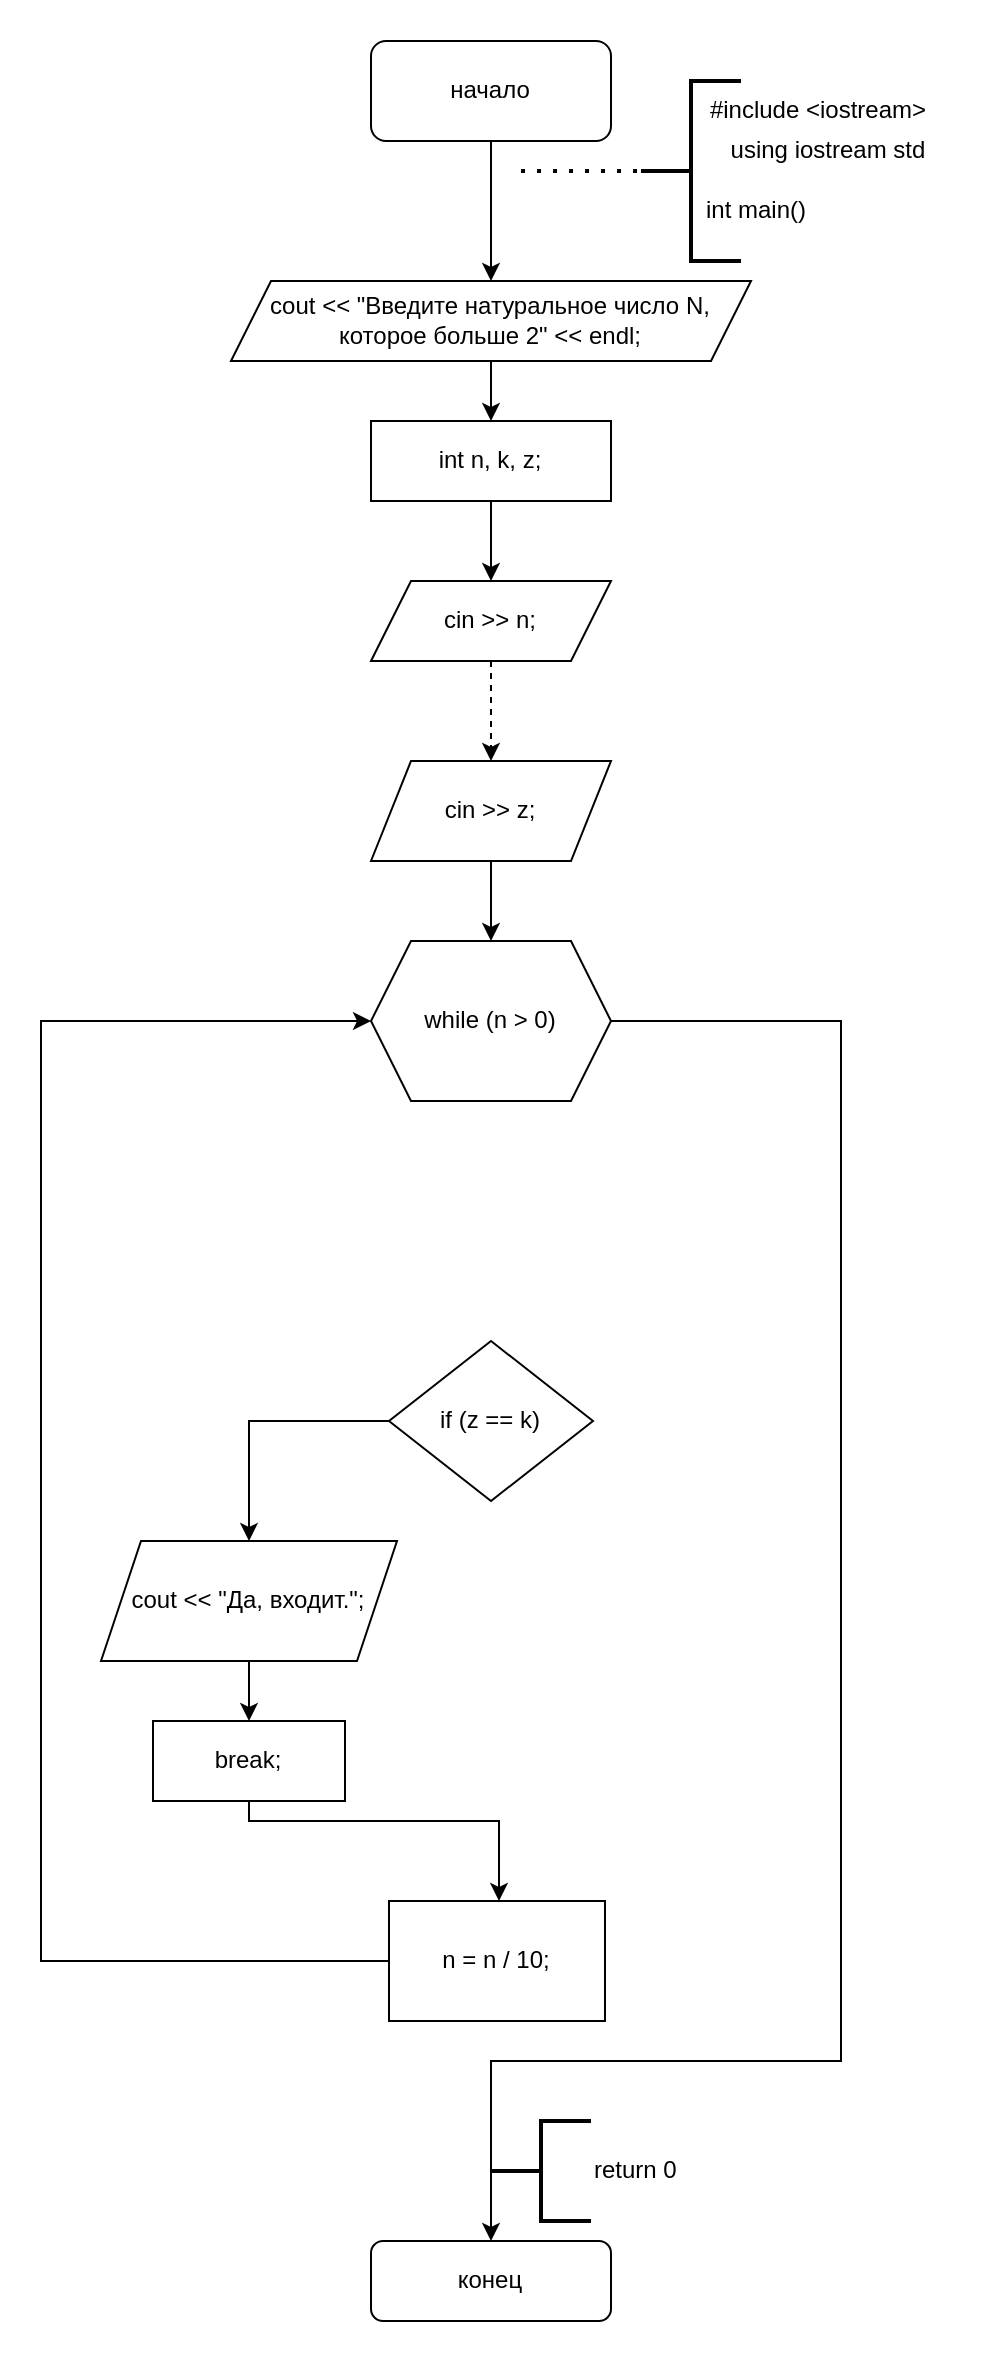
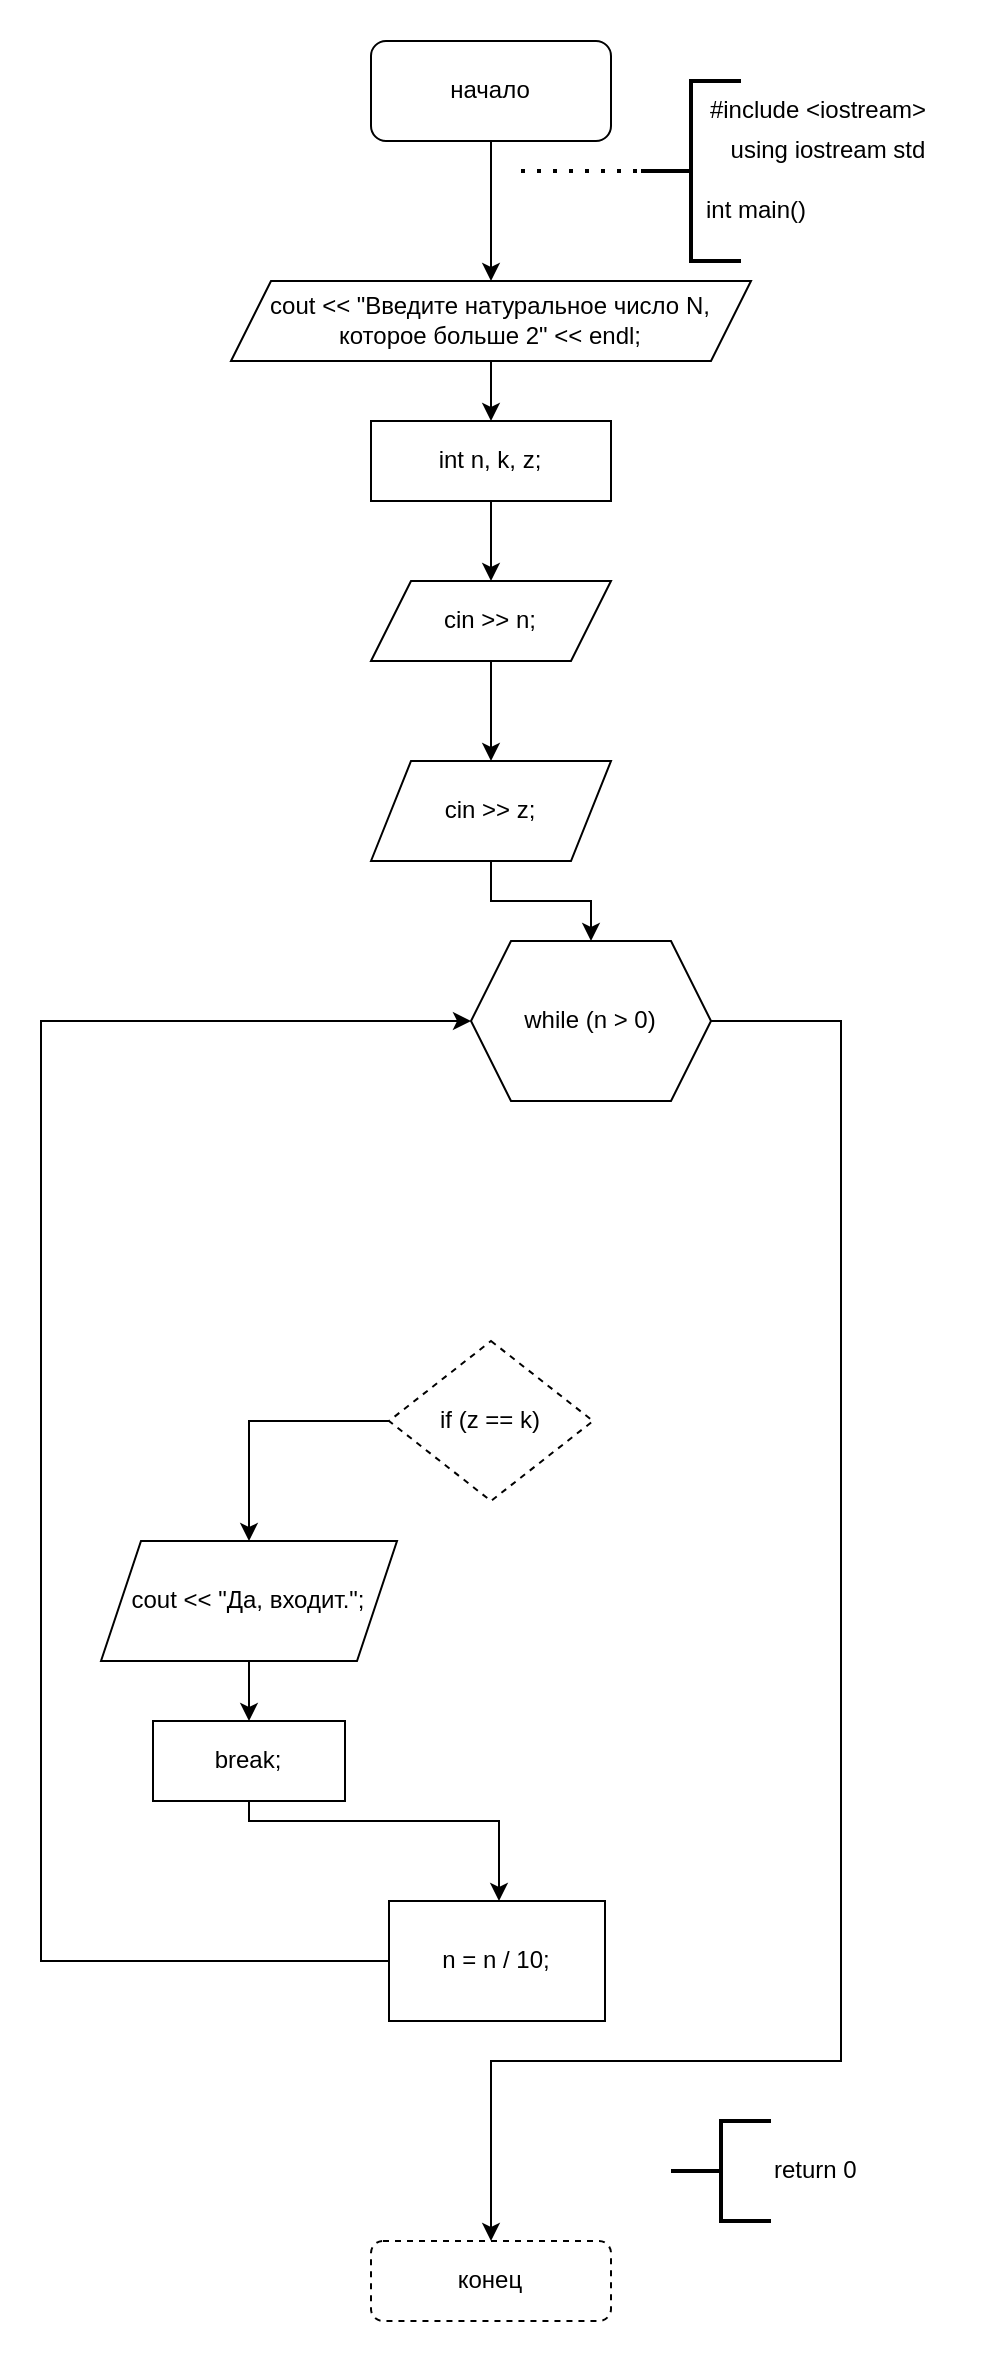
(491, 705) -> (491, 705)
(491, 1021) -> (591, 1021)
(491, 1421) -> (491, 1421)
(541, 2171) -> (721, 2171)
(491, 2281) -> (491, 2281)
